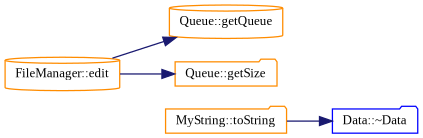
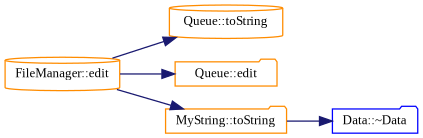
(226, 22) -> (226, 22)
(226, 74) -> (226, 74)
none -> (144, 97)
